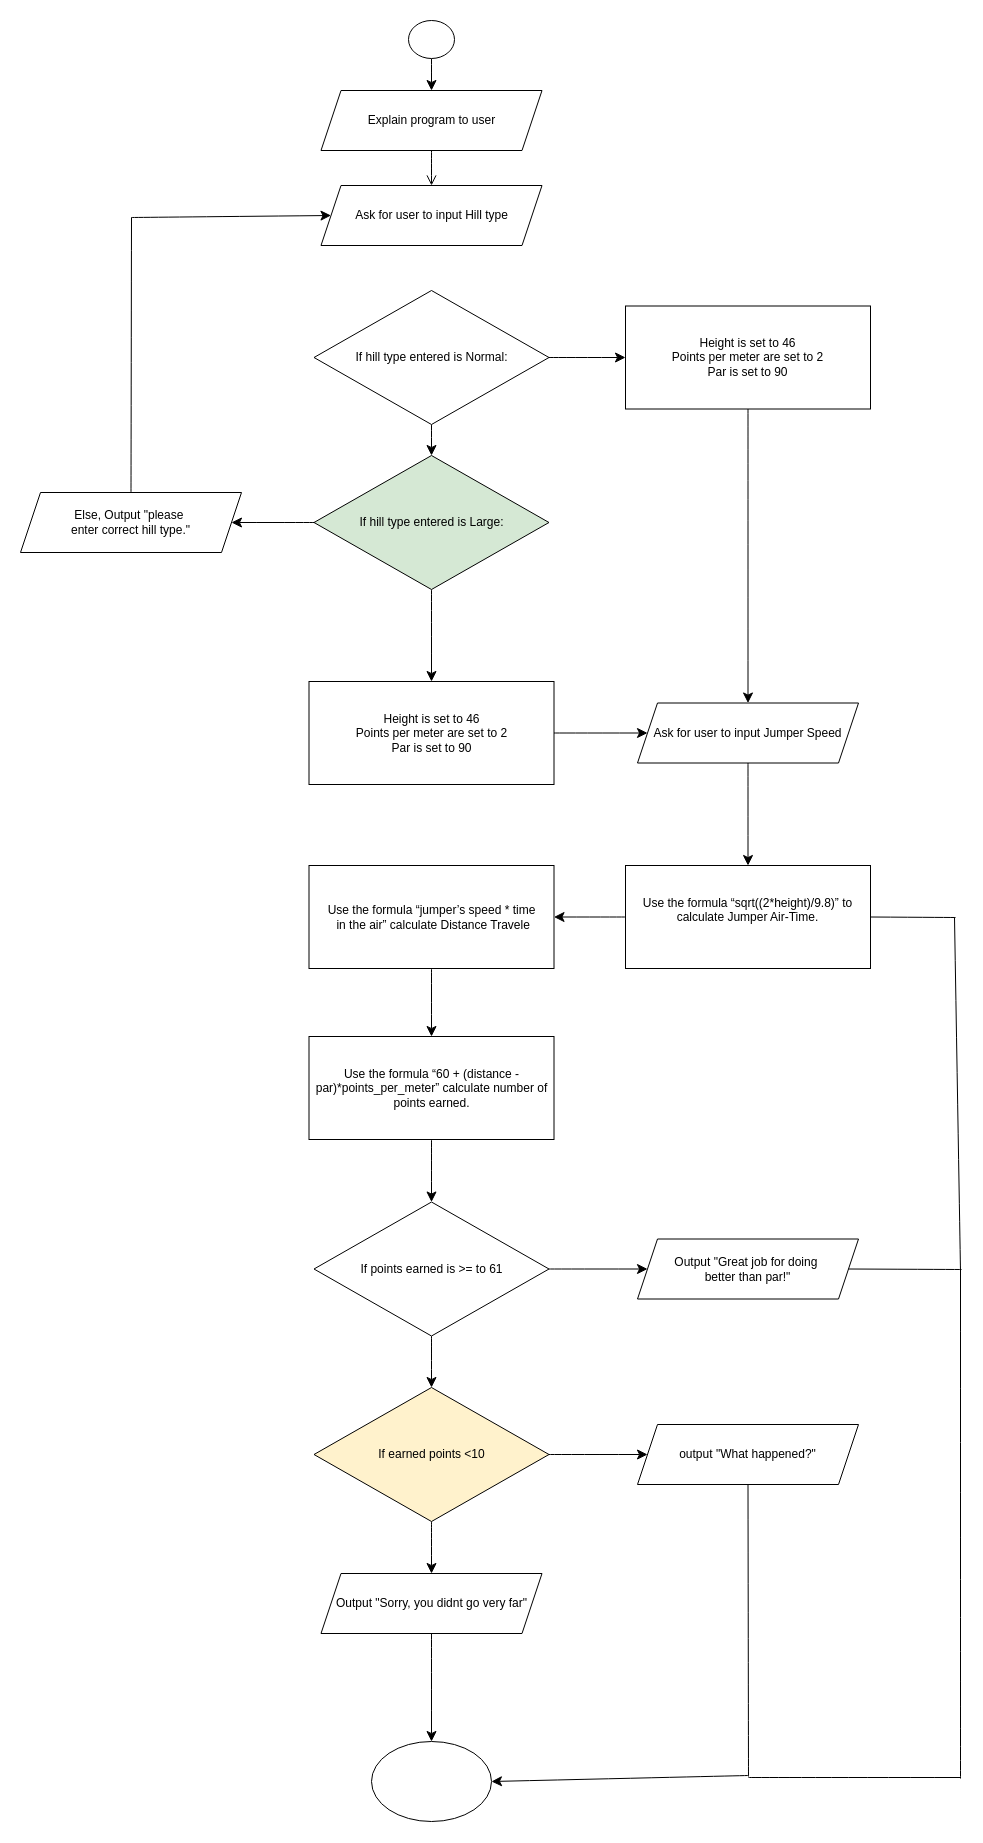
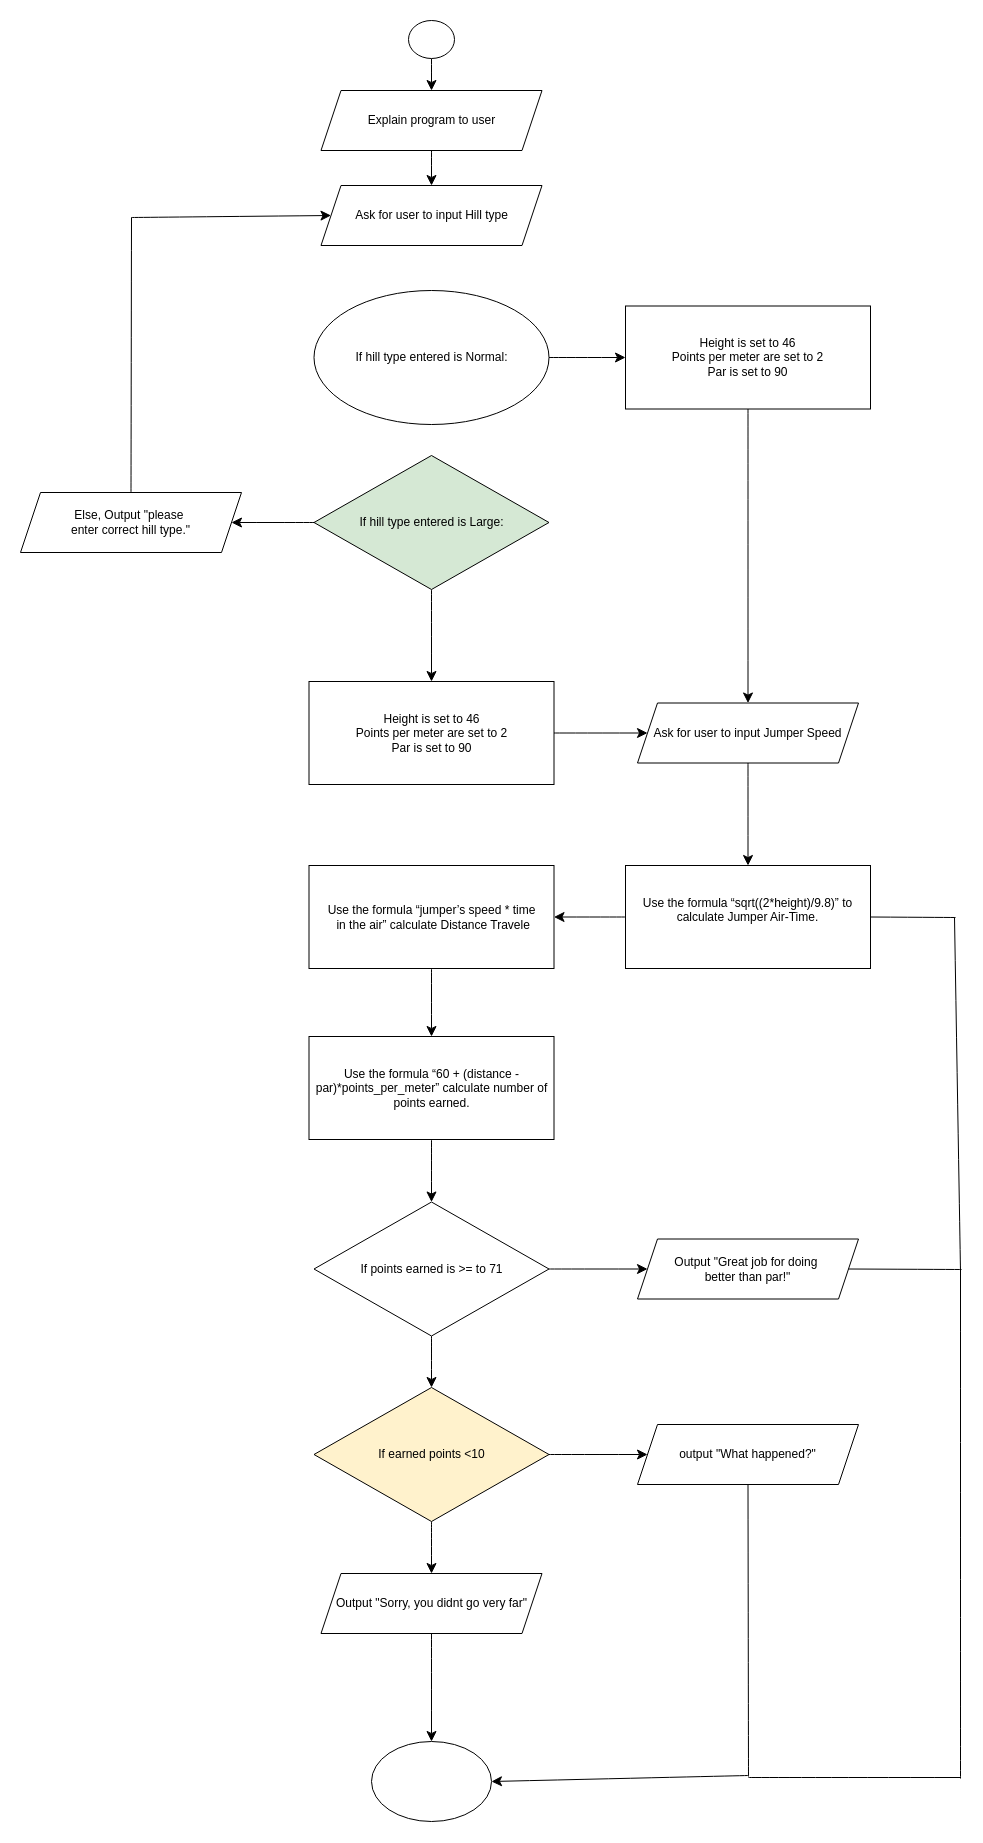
(432, 178) -> (432, 176)
(432, 358) -> (432, 358)
(432, 435) -> none
(432, 1270) -> (432, 1270)
